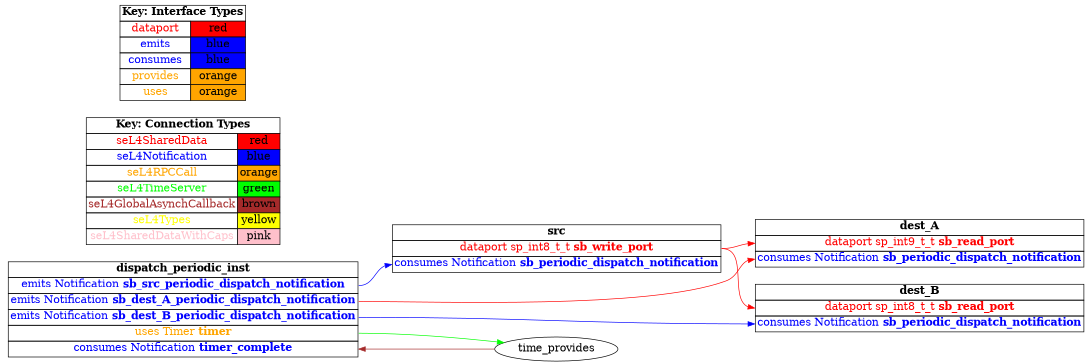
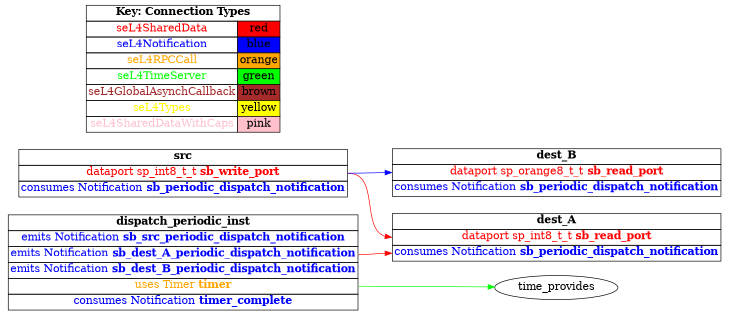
(183, 53) -> none
(882, 242) -> (519, 236)
(373, 278) -> none
(738, 278) -> (367, 173)
(882, 307) -> (519, 171)
(553, 321) -> none
(430, 349) -> none
